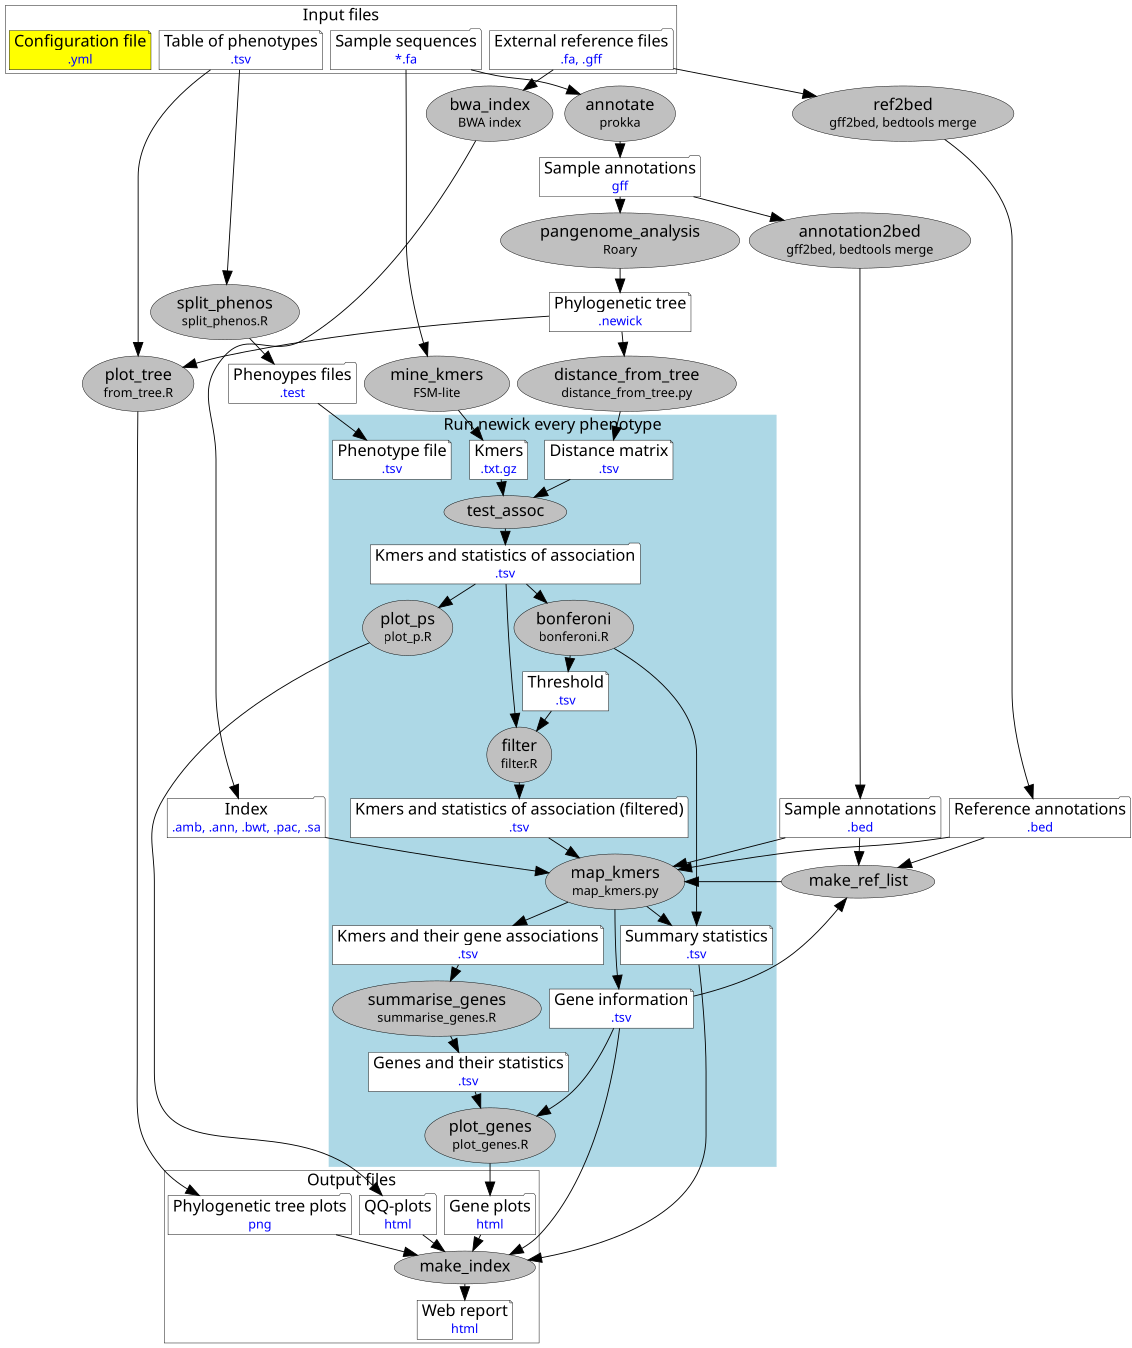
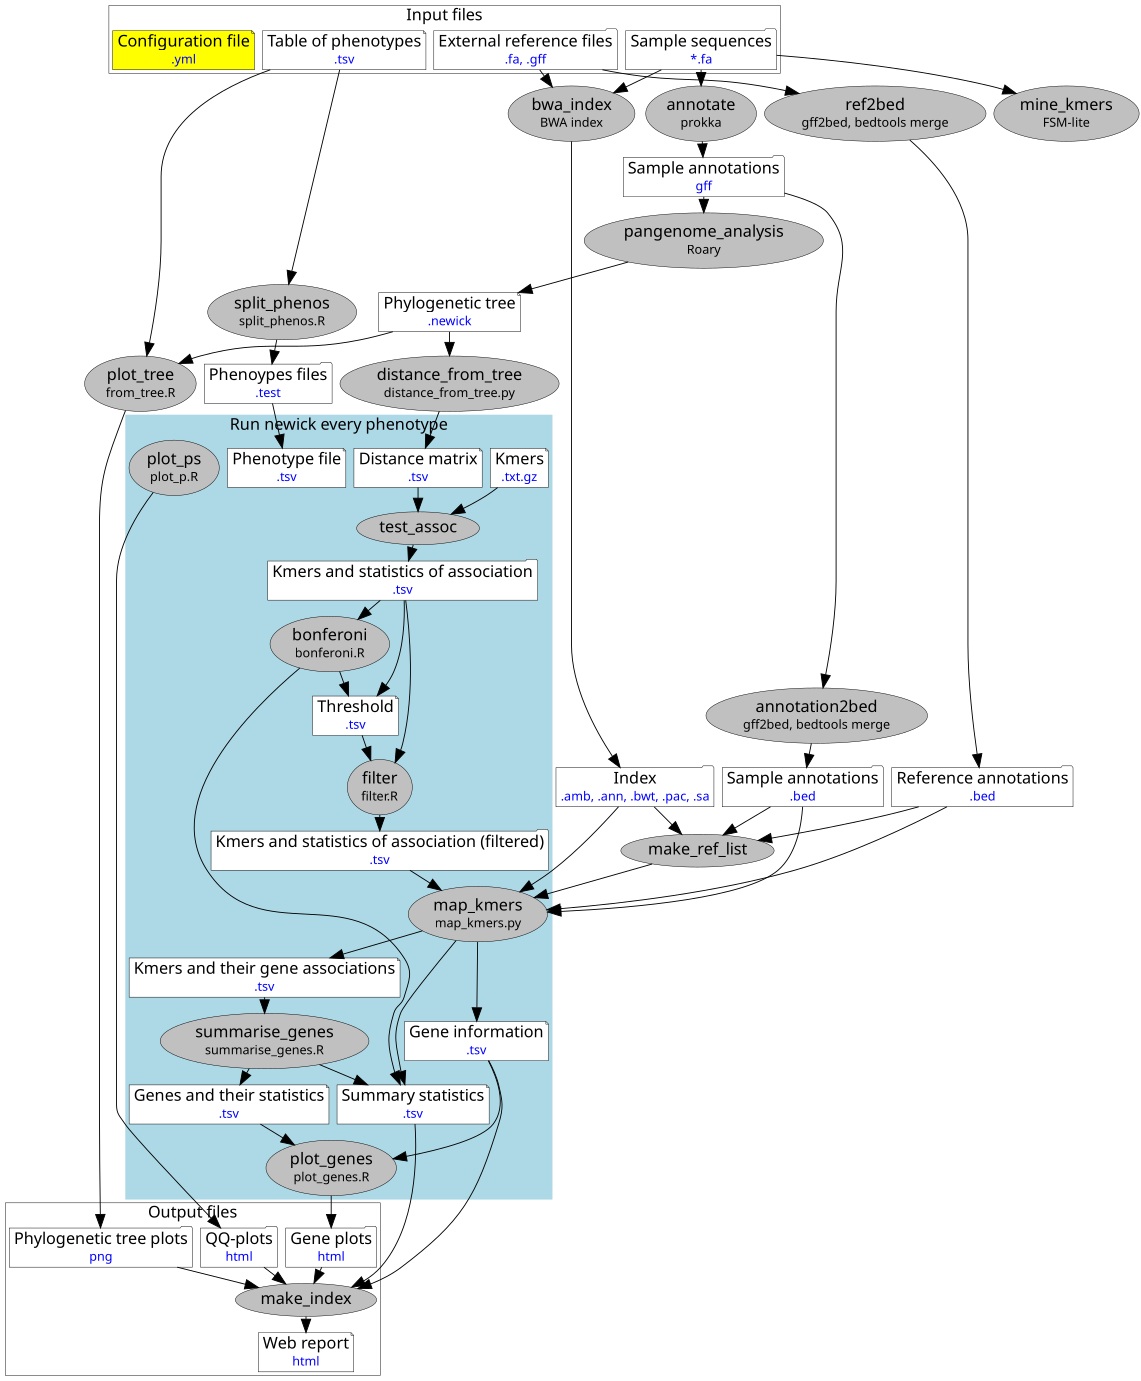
none -> (642, 79)
(466, 420) -> none
(463, 592) -> (402, 644)
(770, 968) -> (663, 816)
none -> (337, 1072)
